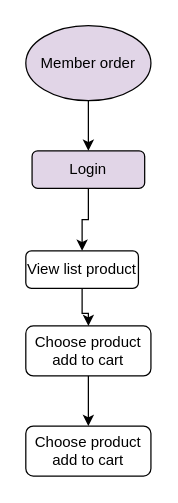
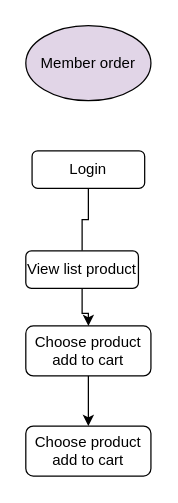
(88, 122) -> none
(88, 169) -> (88, 169)
(82, 241) -> (82, 244)
